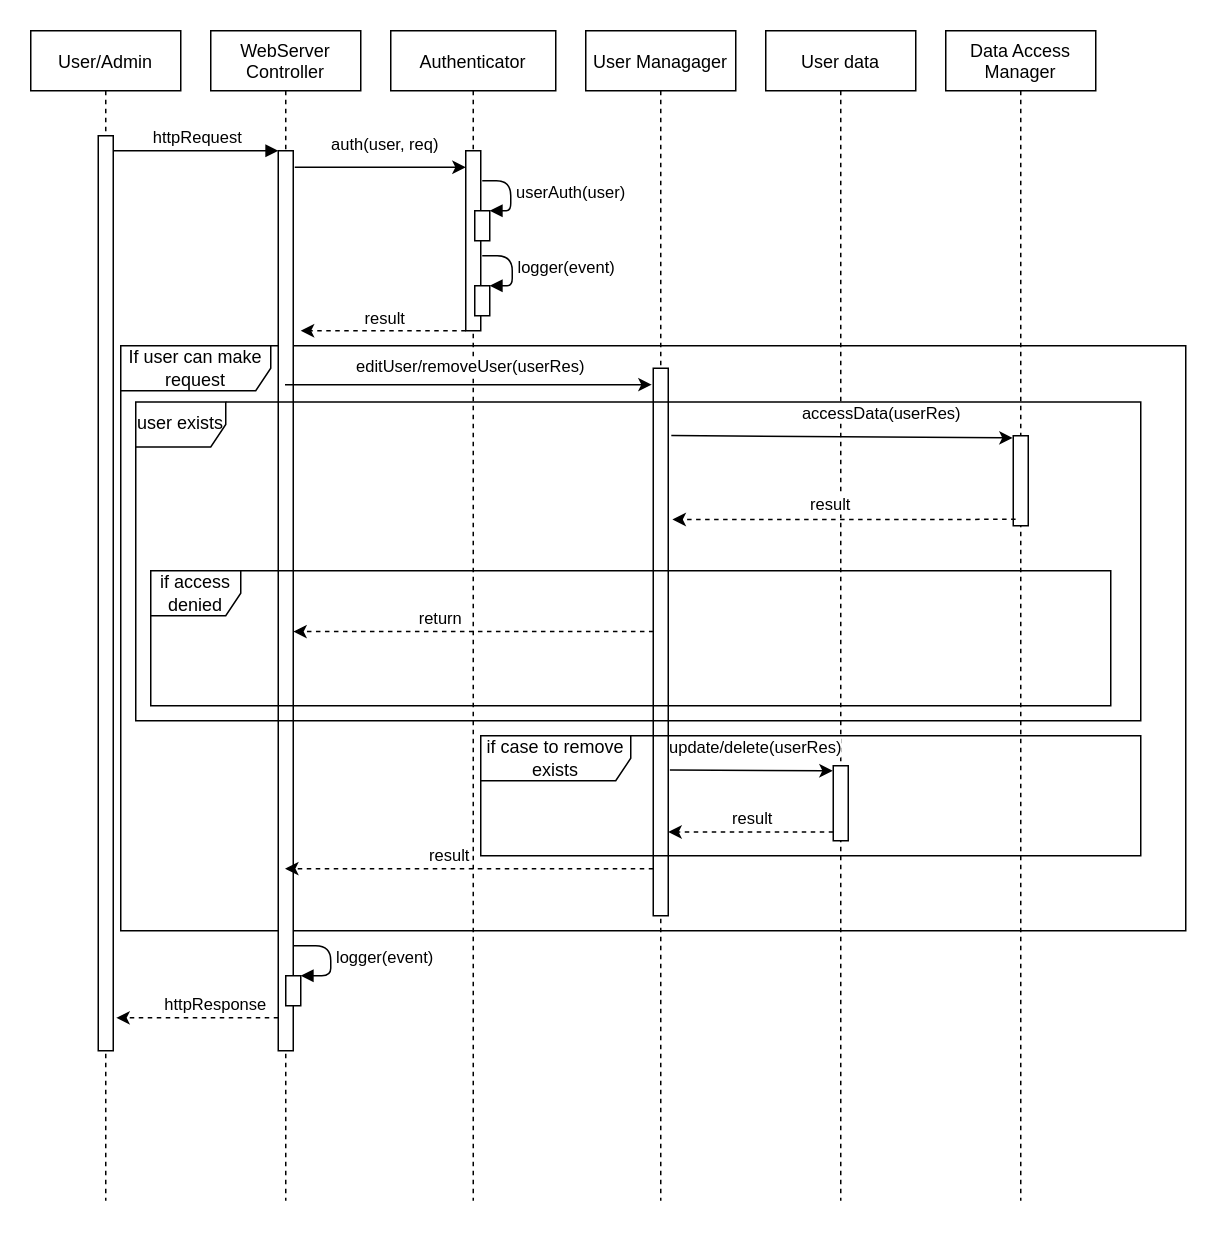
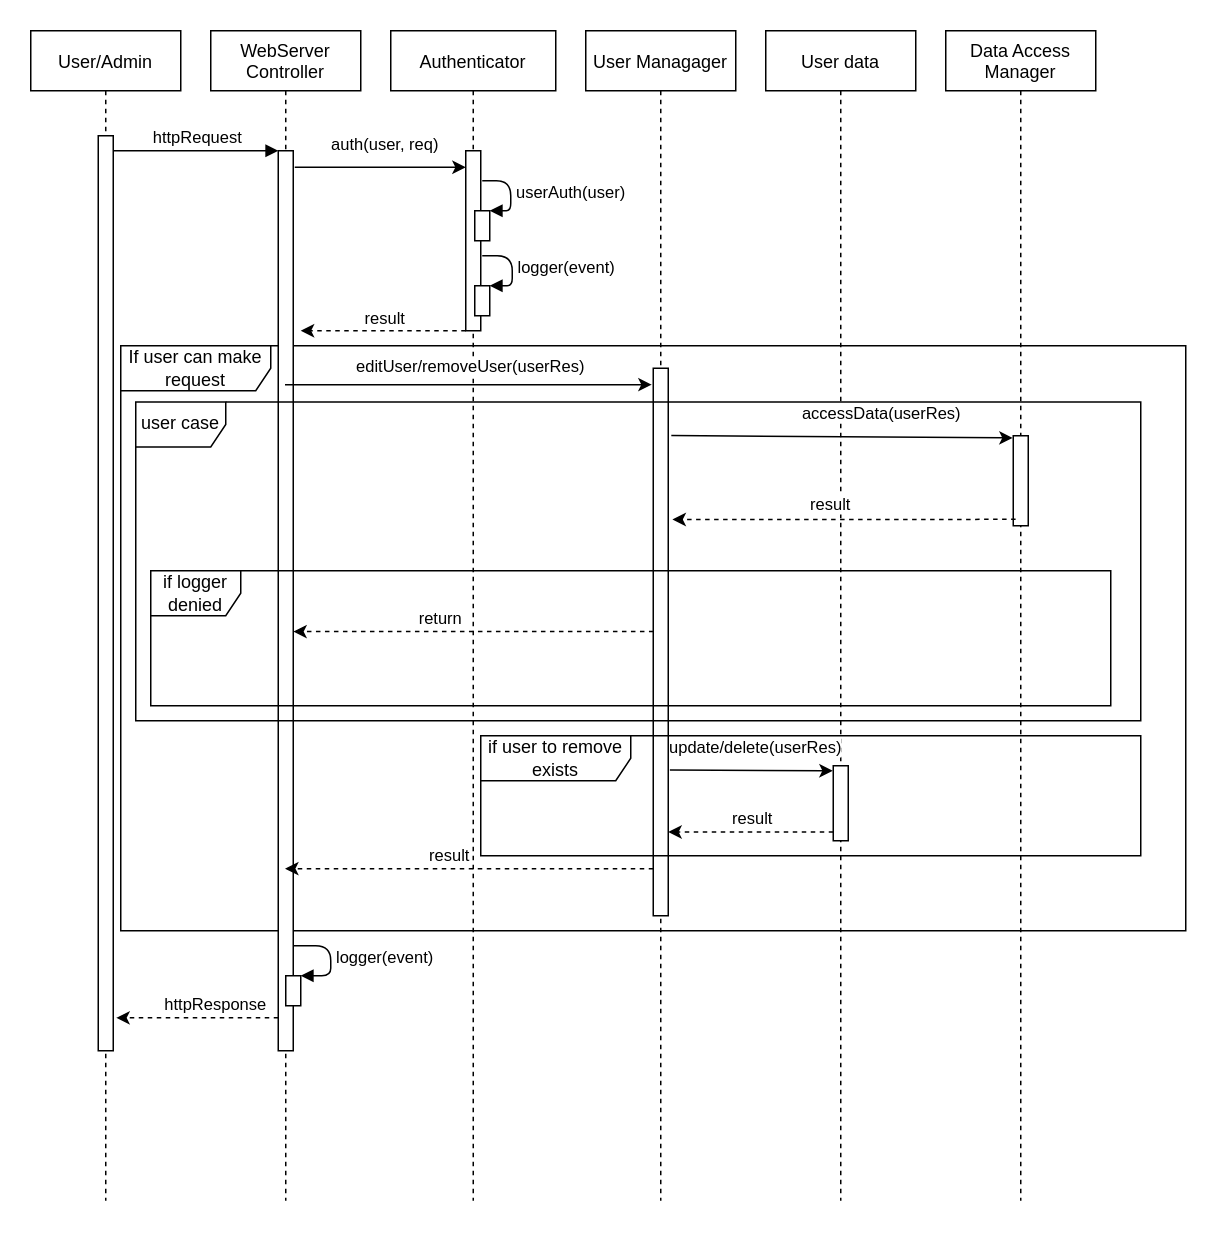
(181, 424) -> (181, 424)
(196, 593) -> (196, 593)
(556, 758) -> (556, 758)
